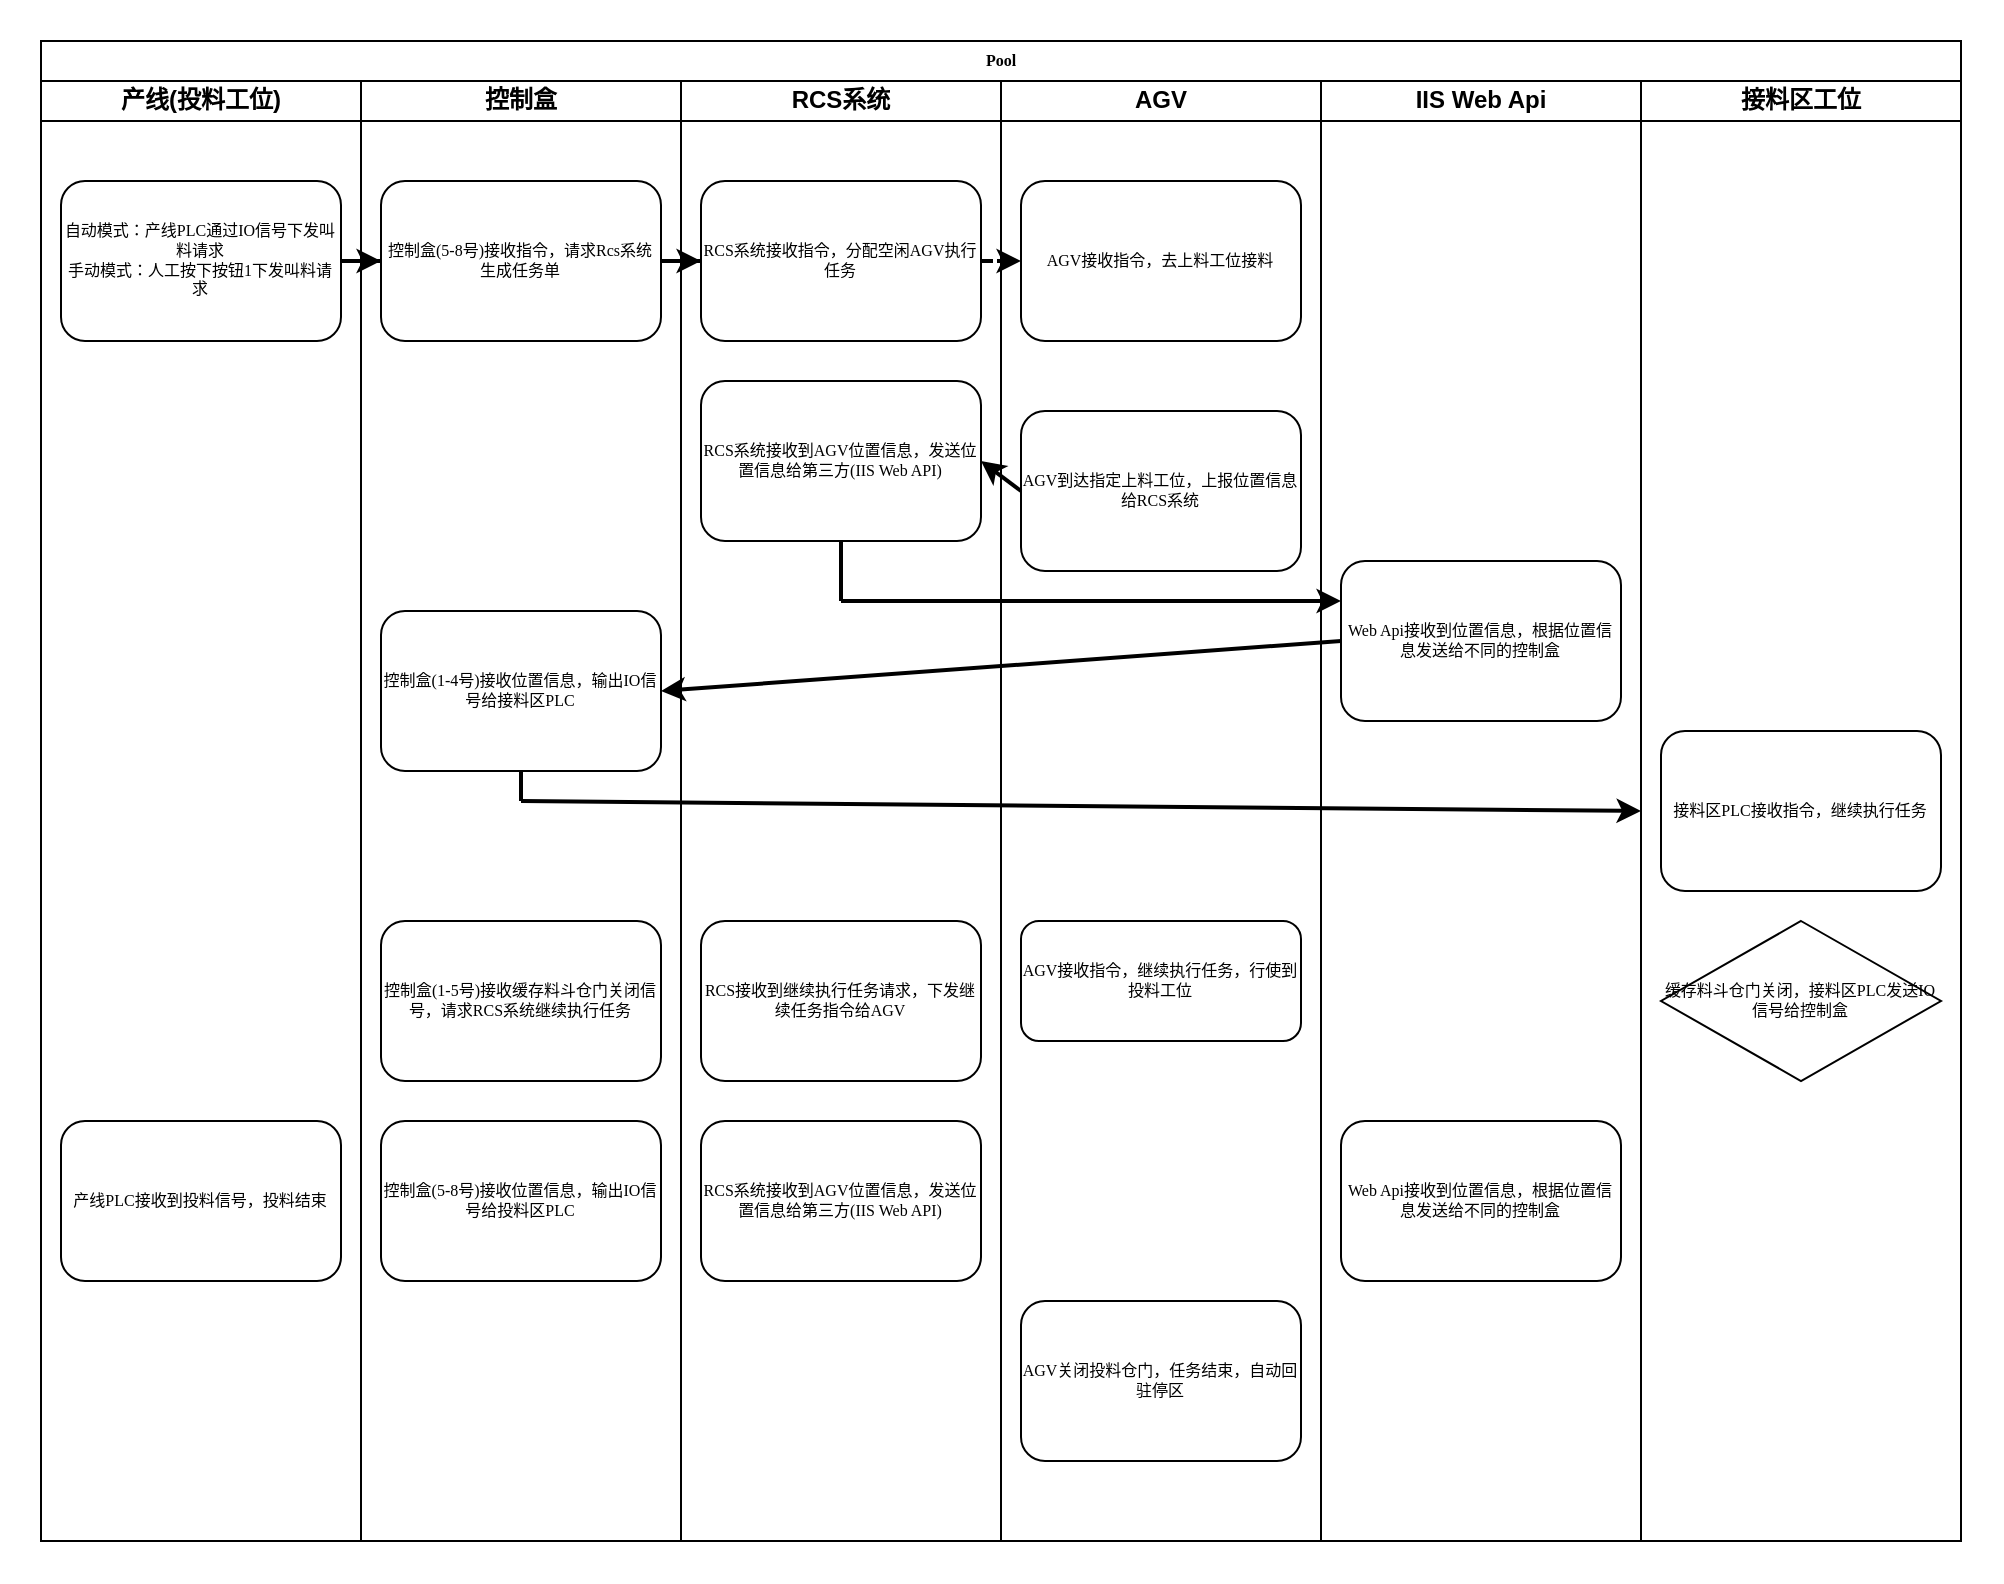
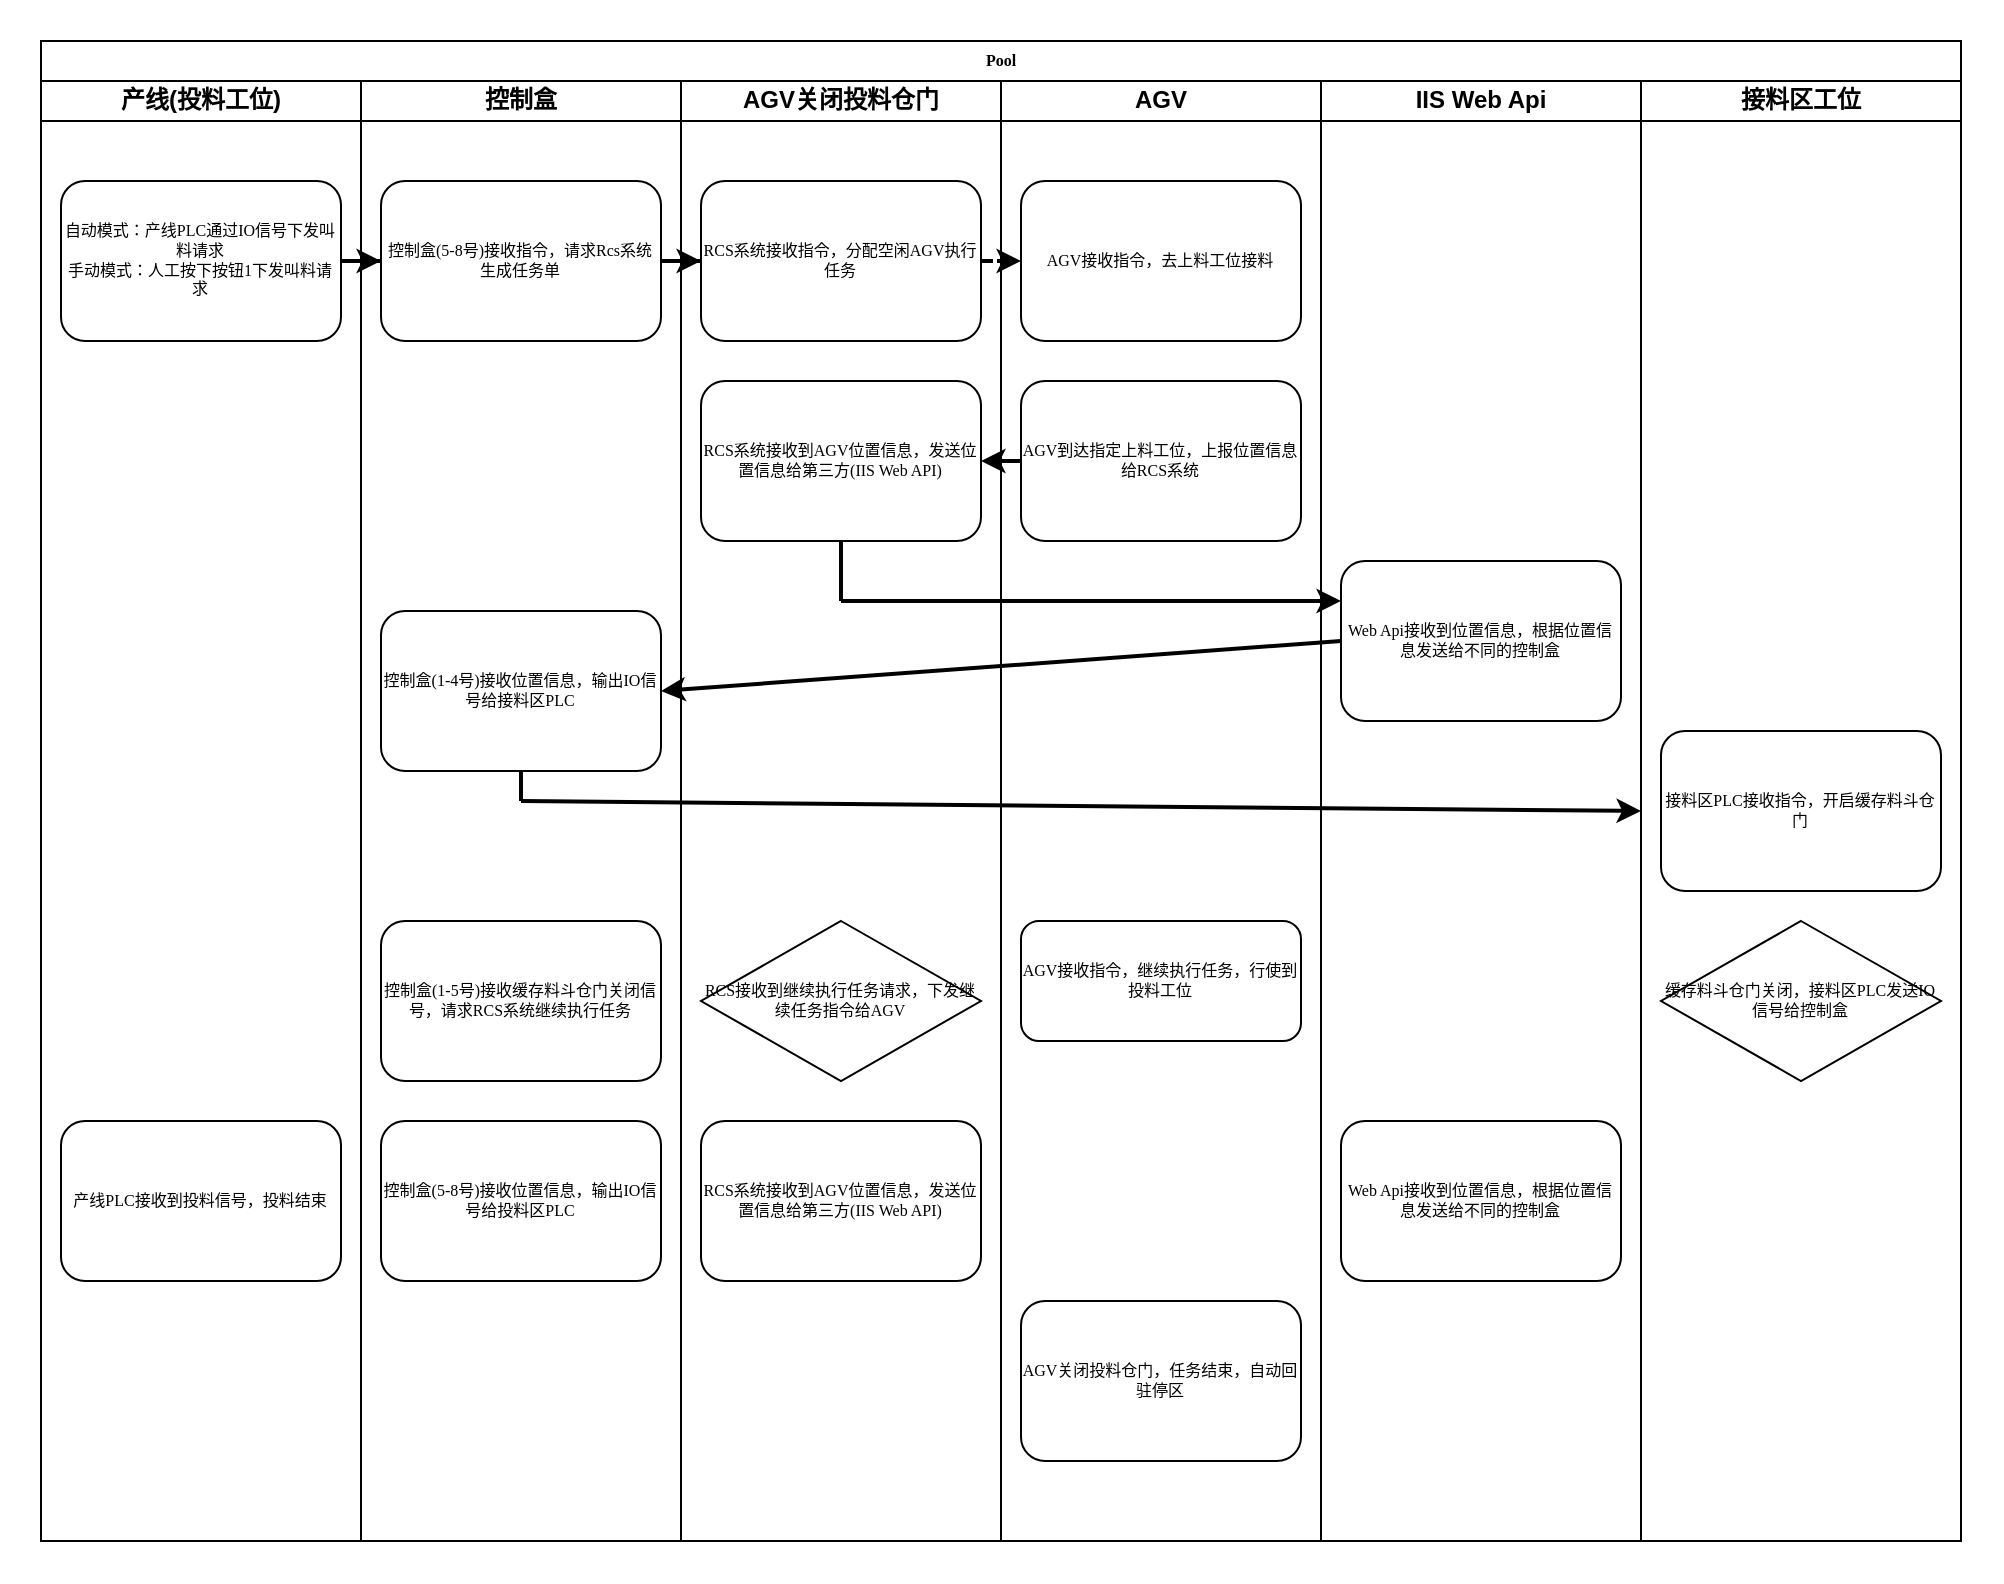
(842, 101) -> (842, 101)
(1161, 491) -> (1161, 461)
(1801, 811) -> (1801, 811)
(841, 1001) -> (841, 1001)
